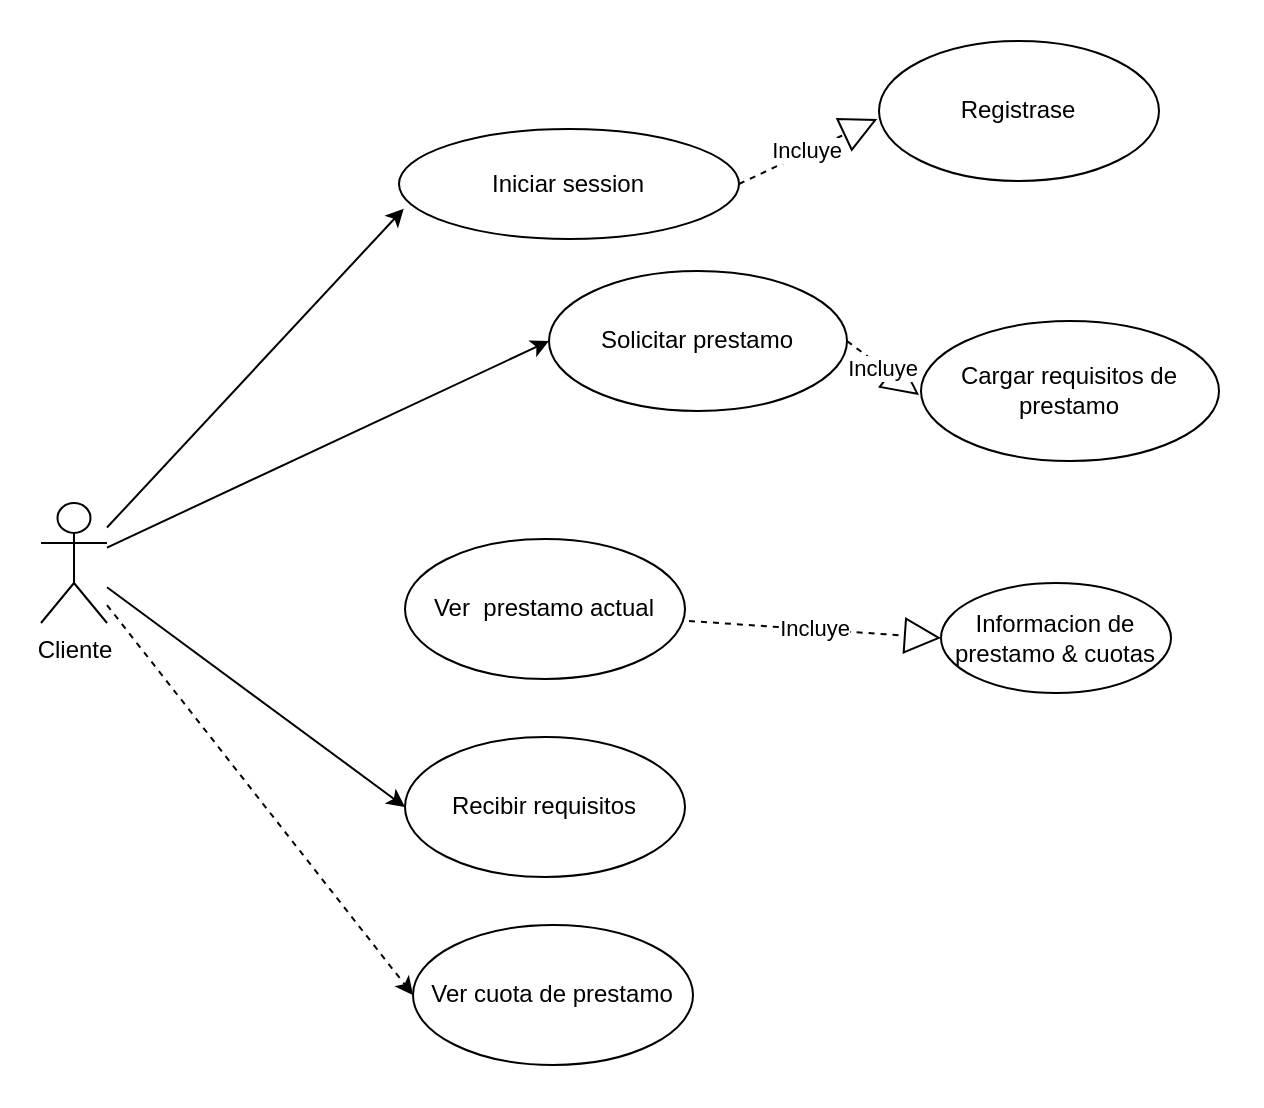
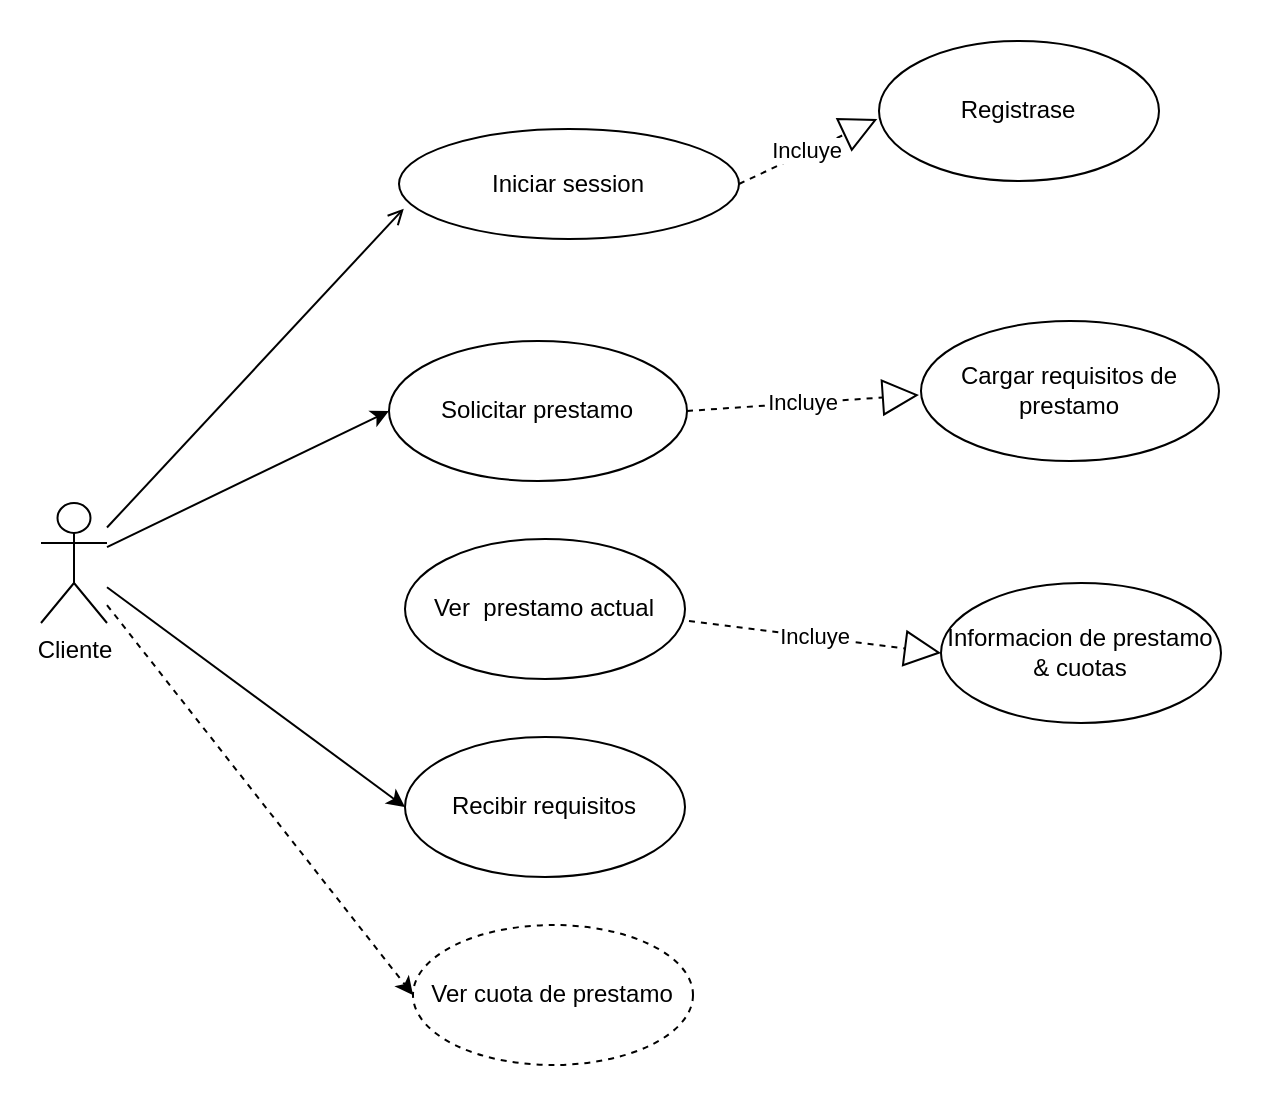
(394, 219) -> (396, 217)
(698, 341) -> (538, 411)
(1056, 638) -> (1081, 653)
(553, 995) -> (553, 995)
